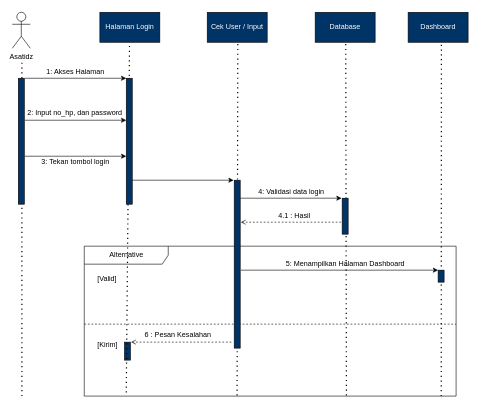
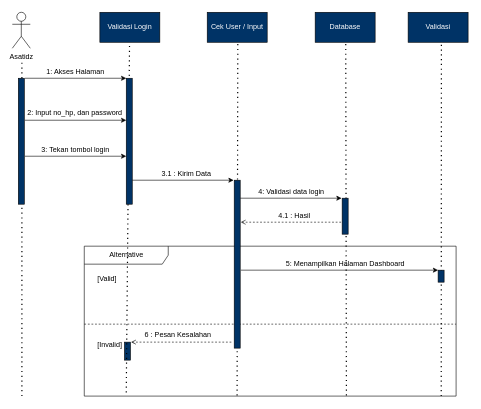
(130, 27) -> (130, 27)
(438, 27) -> (438, 27)
(75, 162) -> (75, 150)
none -> (186, 174)
(109, 344) -> (113, 344)
